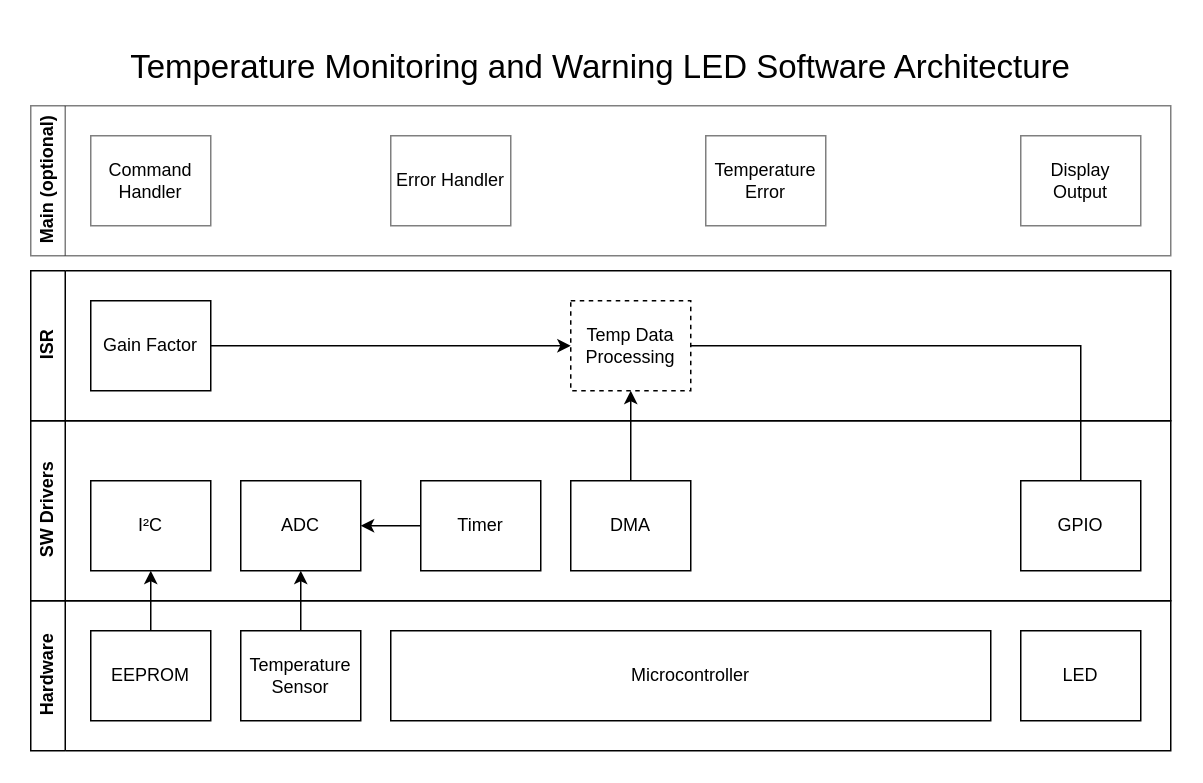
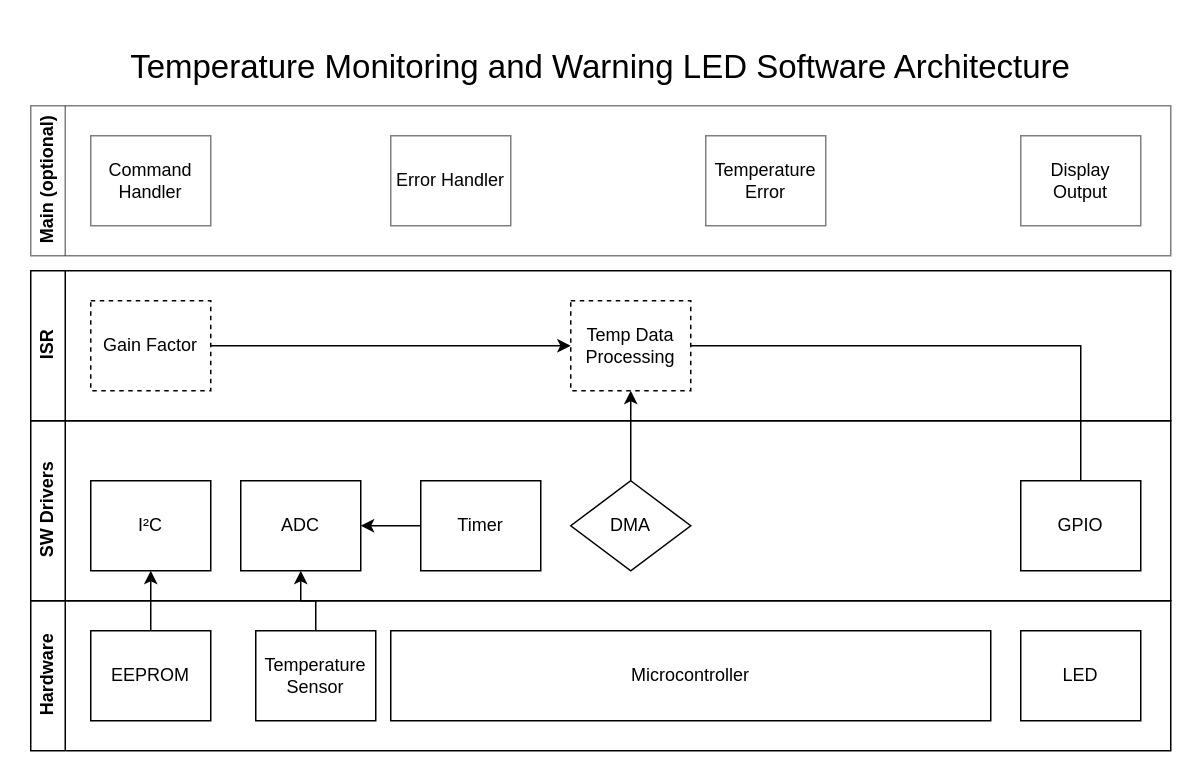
(151, 346) -> (151, 346)
(631, 526) -> (631, 526)
(301, 676) -> (316, 676)
